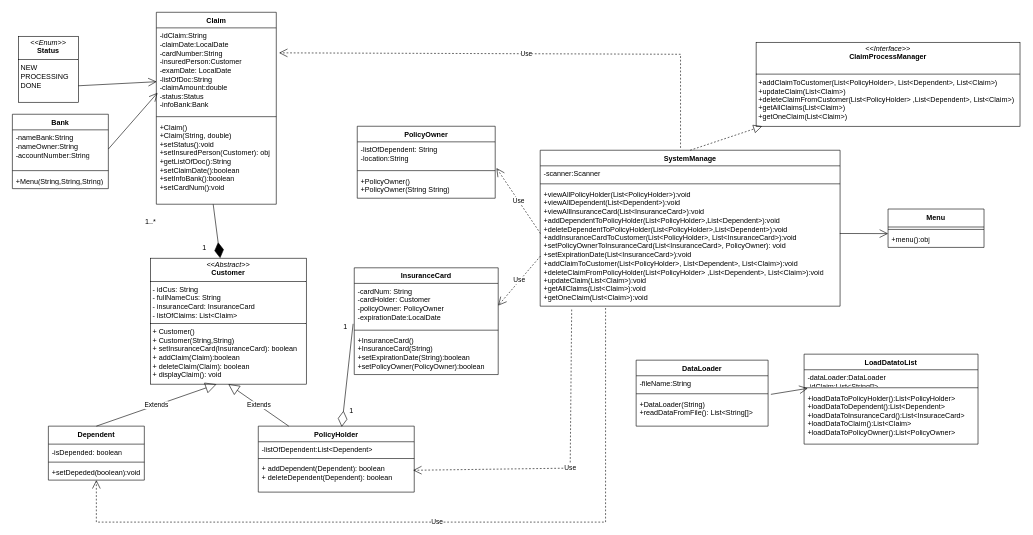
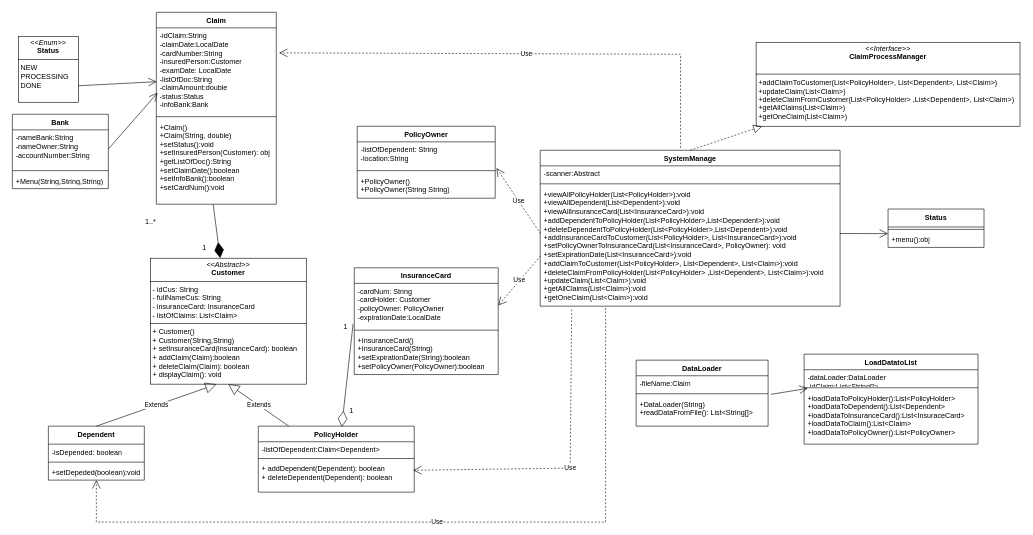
(575, 174) -> (577, 174)
(936, 218) -> (936, 218)
(668, 384) -> (665, 384)
(323, 450) -> (324, 450)
